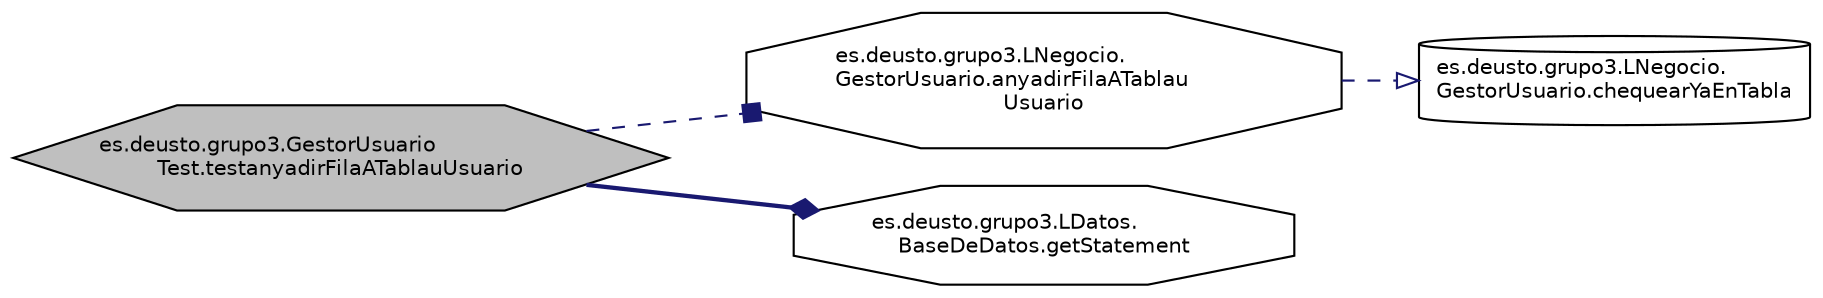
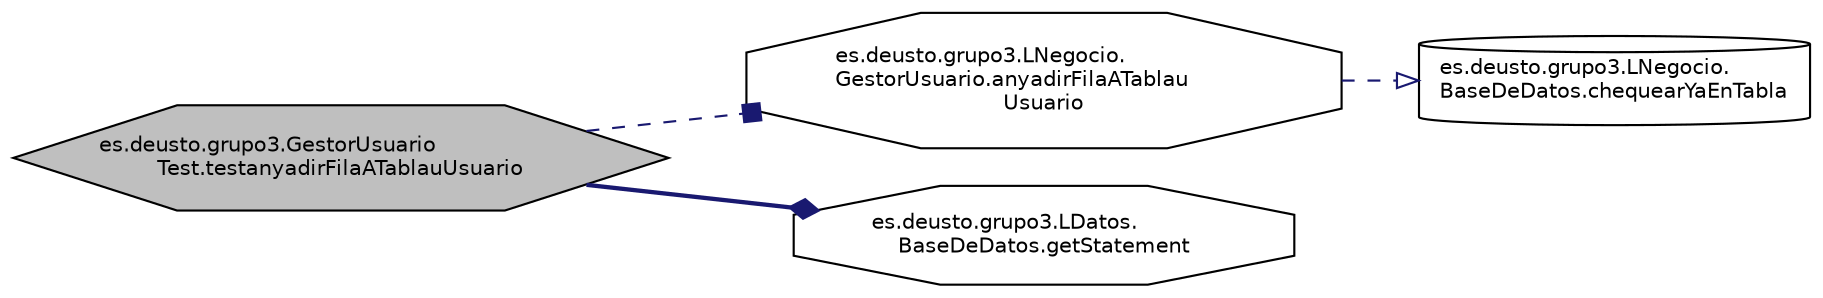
(1615, 81) -> (1615, 81)
